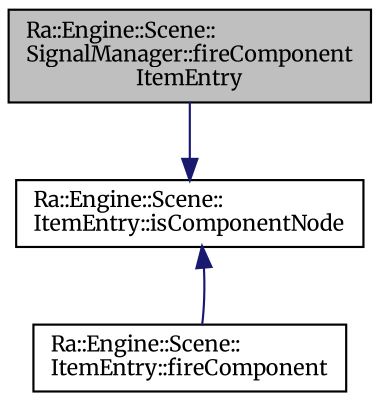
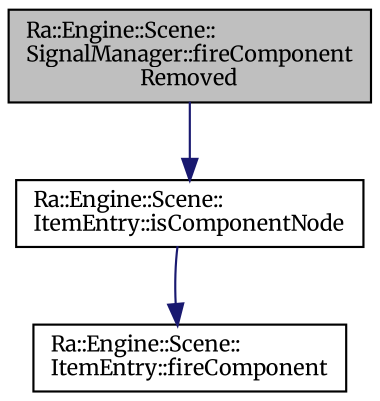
(190, 56) -> (190, 56)
(204, 297) -> (175, 275)
